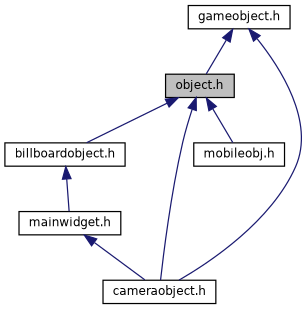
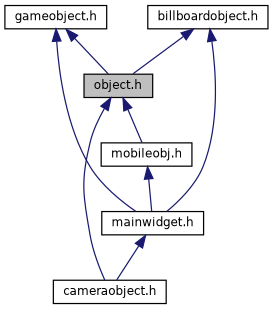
(127, 123) -> (158, 55)
(290, 178) -> (76, 137)
none -> (150, 195)
